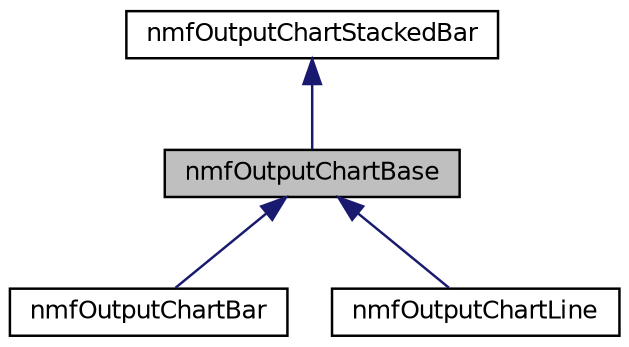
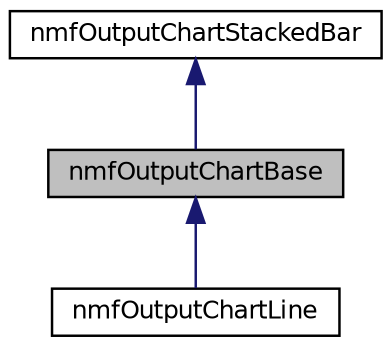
(149, 312) -> none
